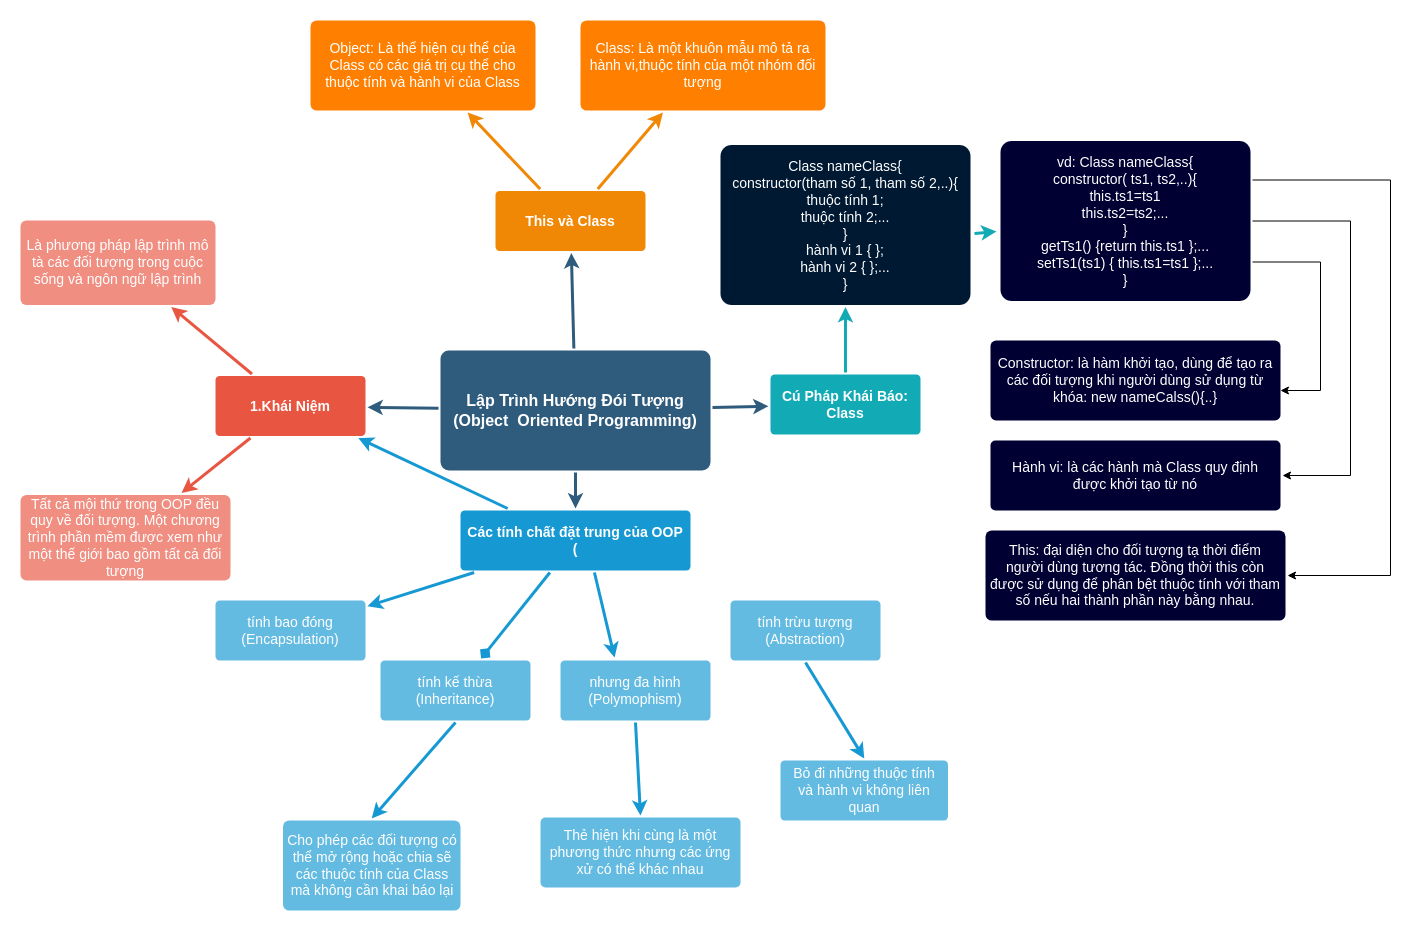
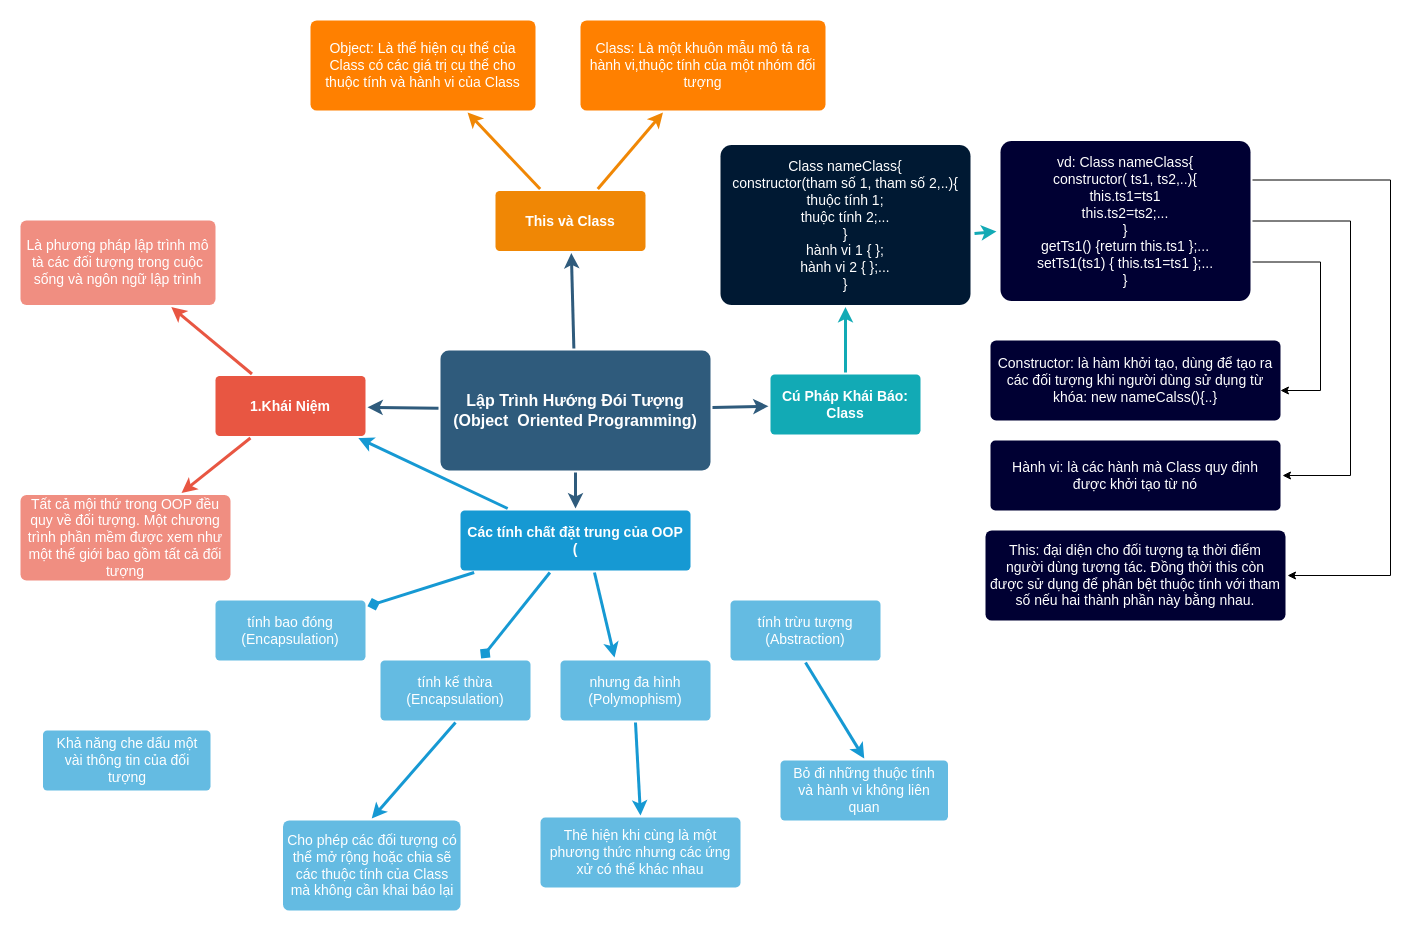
(380, 602) -> (380, 602)
(456, 691) -> (456, 691)
none -> (127, 761)
